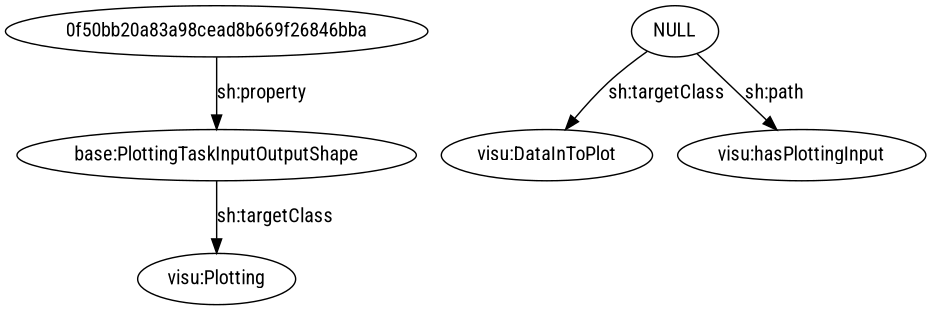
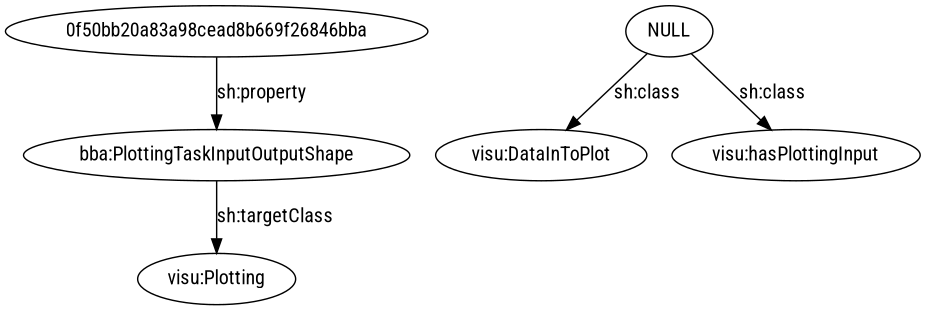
(667, 93) -> (647, 93)
(775, 93) -> (773, 93)
(217, 155) -> (217, 155)
